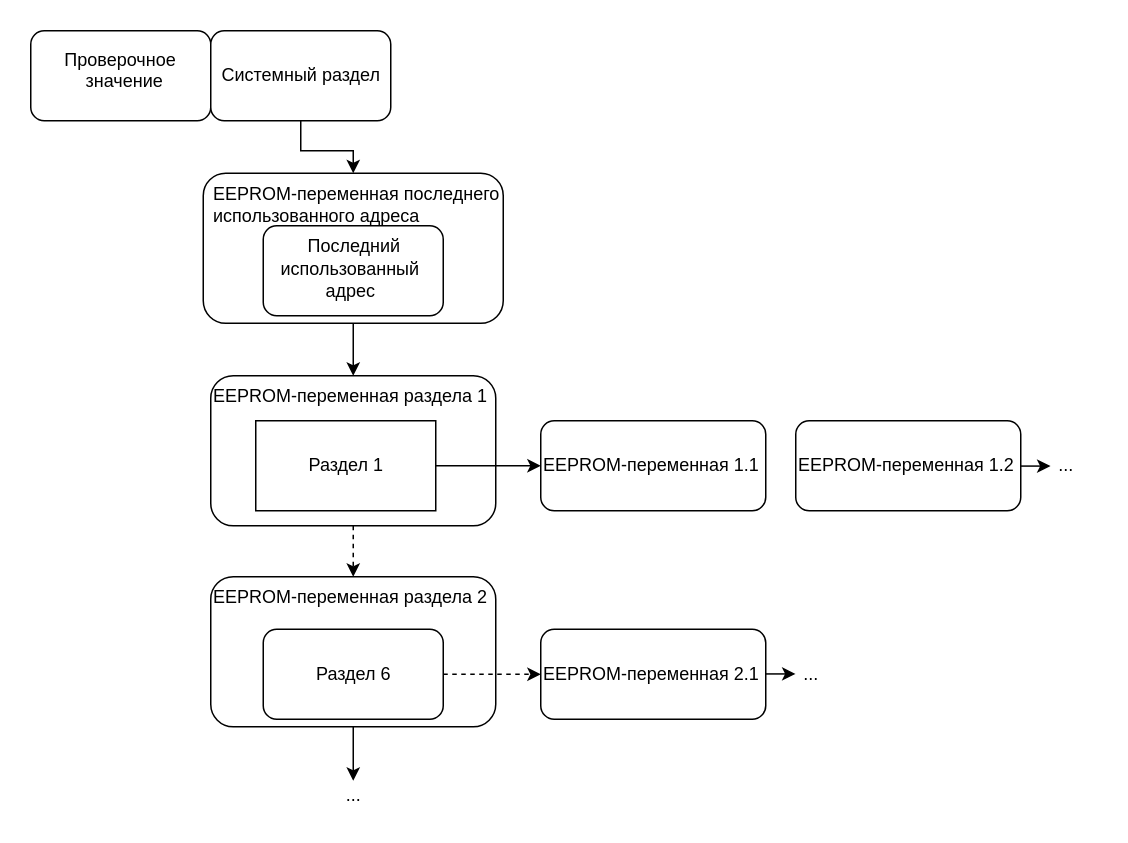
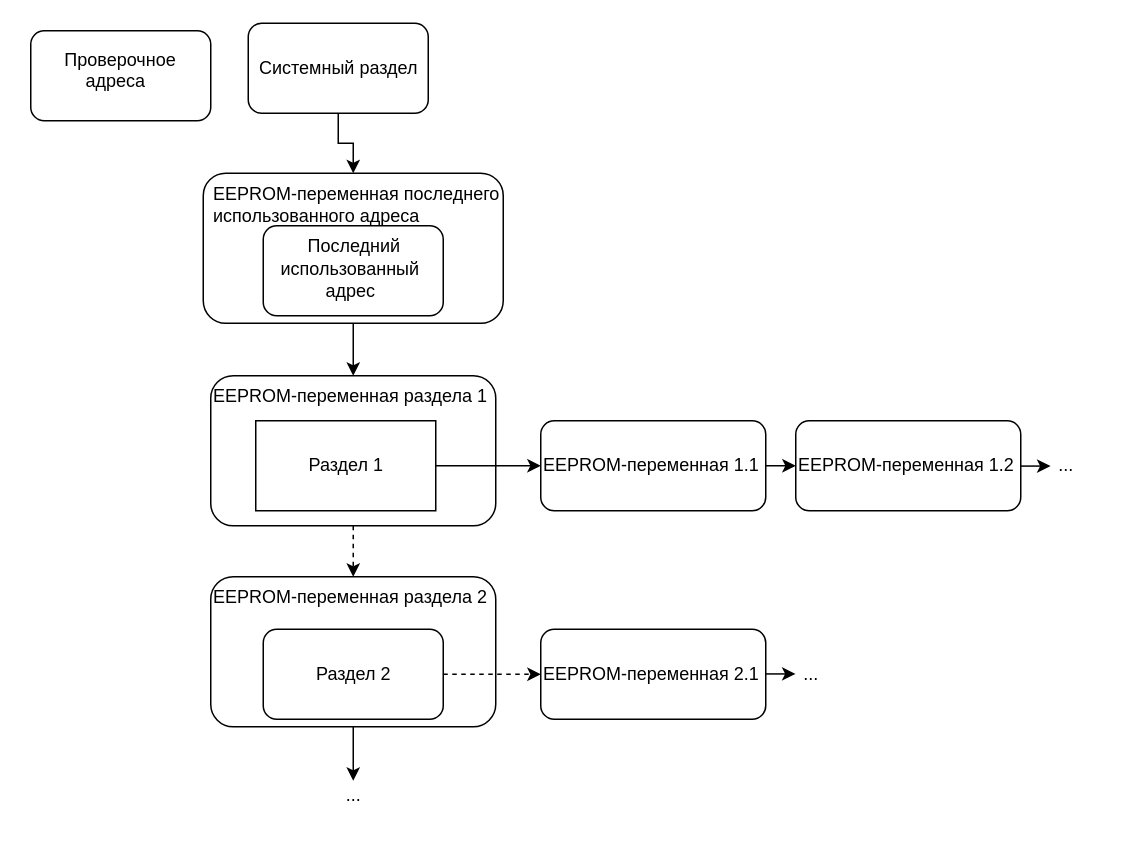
(301, 76) -> (338, 68)
(127, 82) -> (116, 82)
none -> (776, 466)
(354, 674) -> (354, 674)
